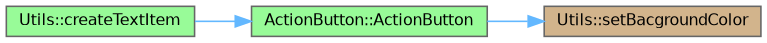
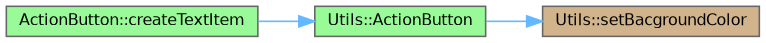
(100, 21) -> (132, 21)
(369, 21) -> (400, 21)
